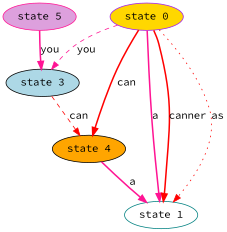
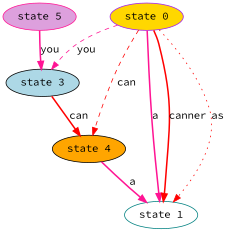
(113, 77) -> (113, 77)
(64, 113) -> (64, 113)
